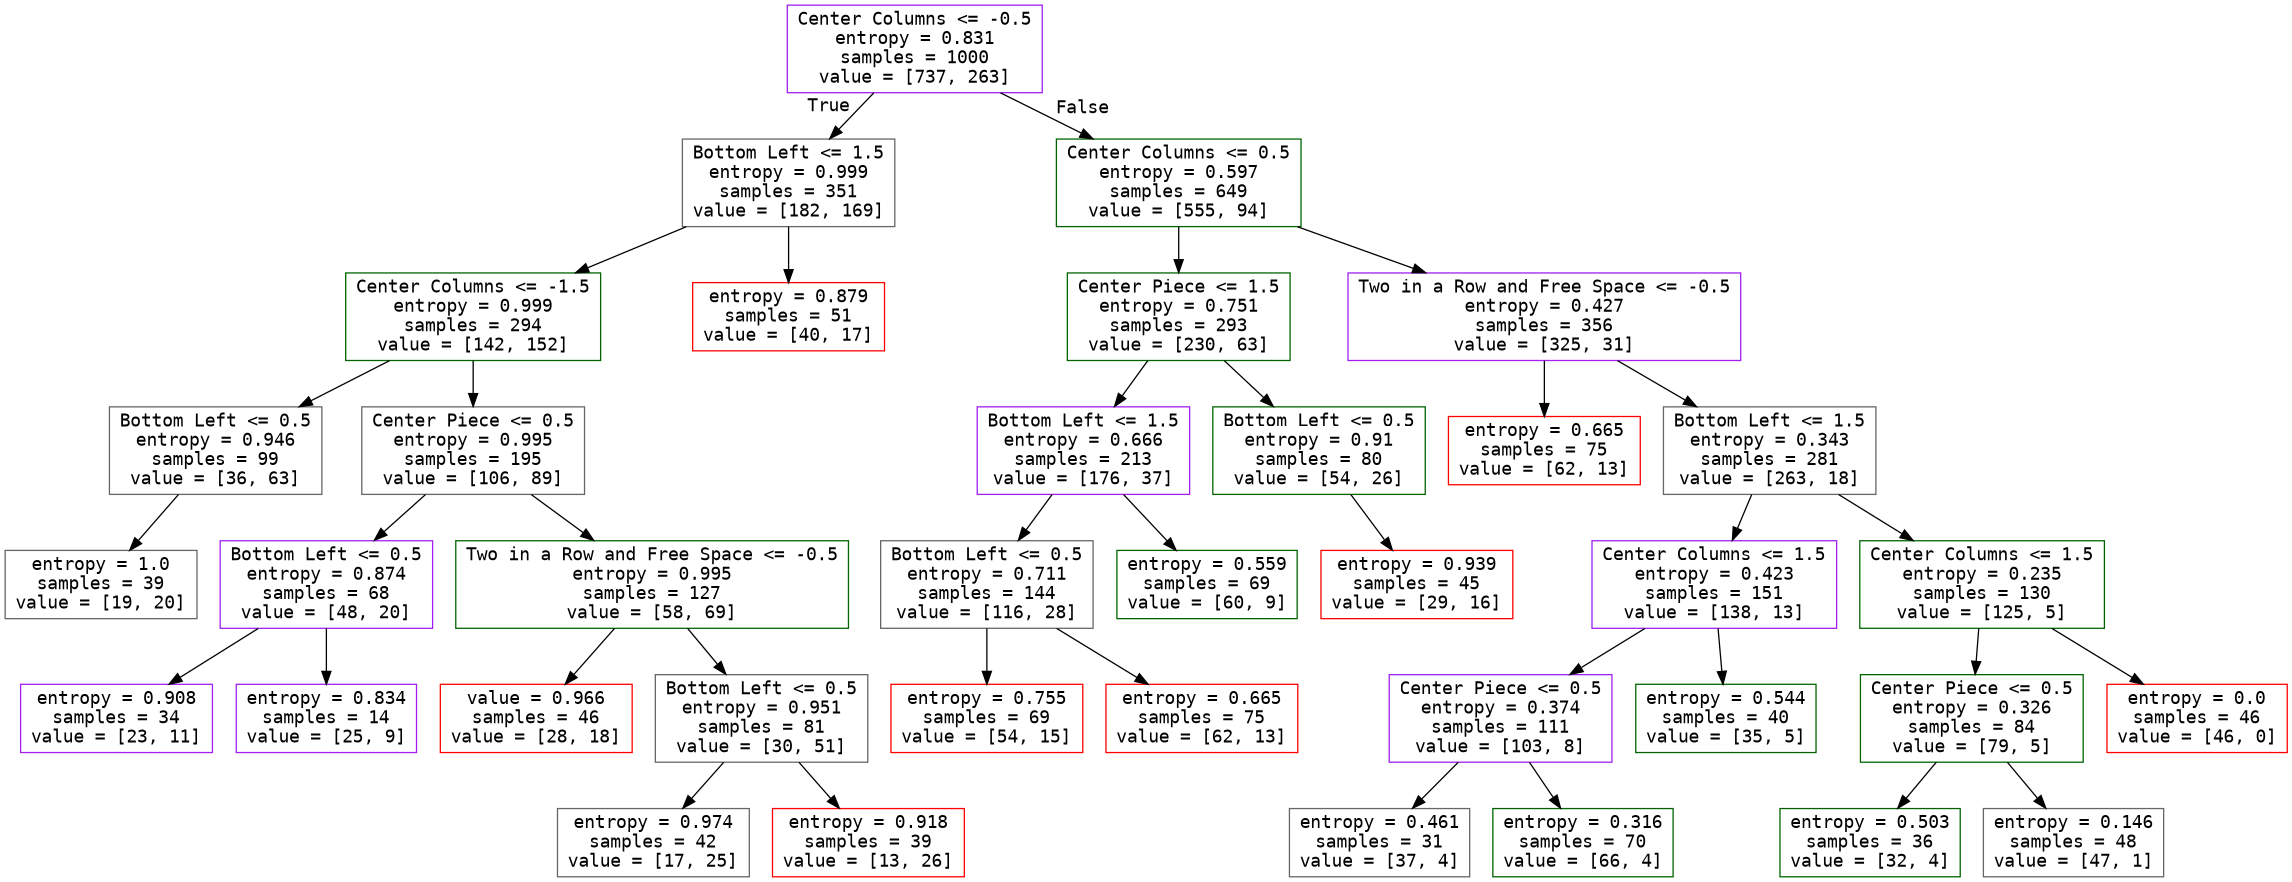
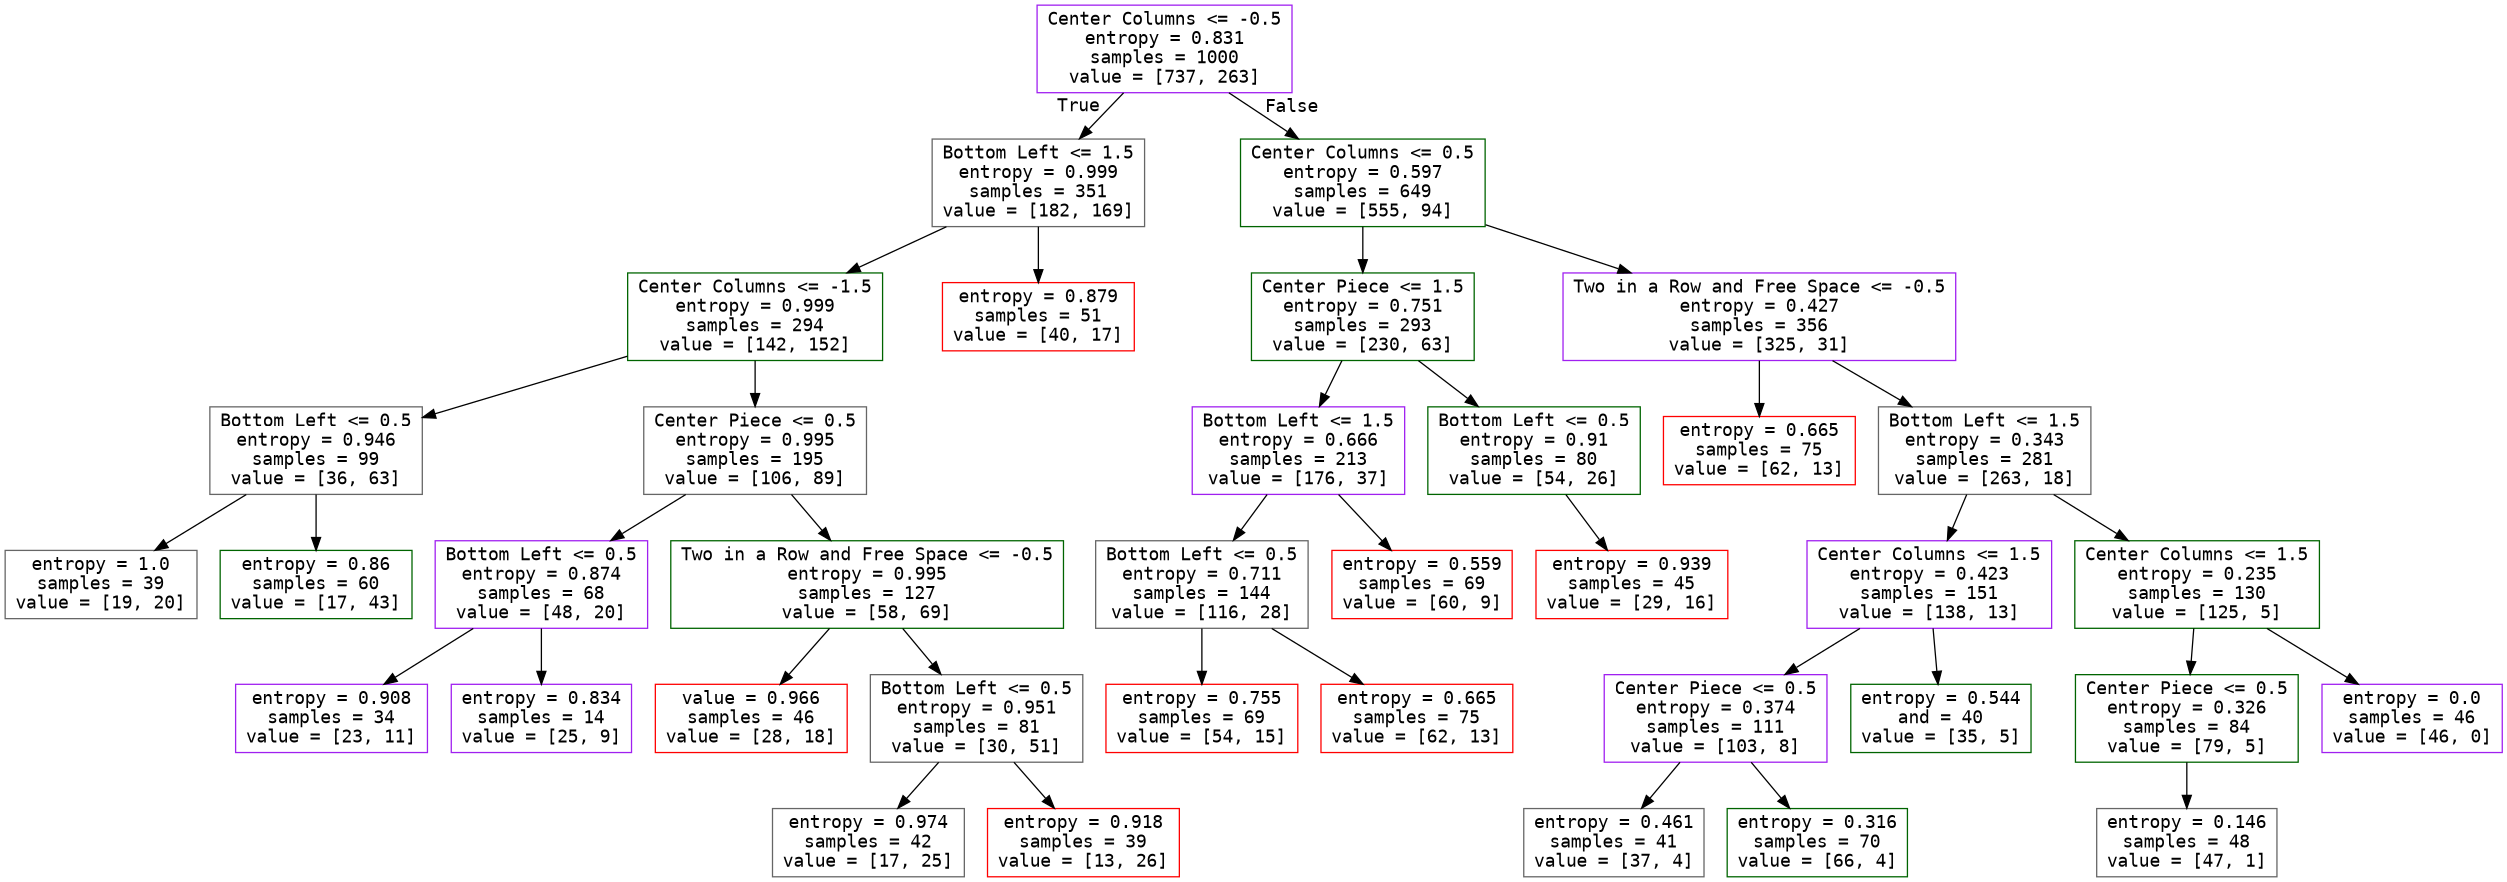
none -> (316, 585)
(1207, 585) -> (1422, 585)
(1726, 718) -> (1941, 718)
(2197, 718) -> (2412, 718)
(1380, 843) -> (1614, 843)
(1870, 843) -> none
